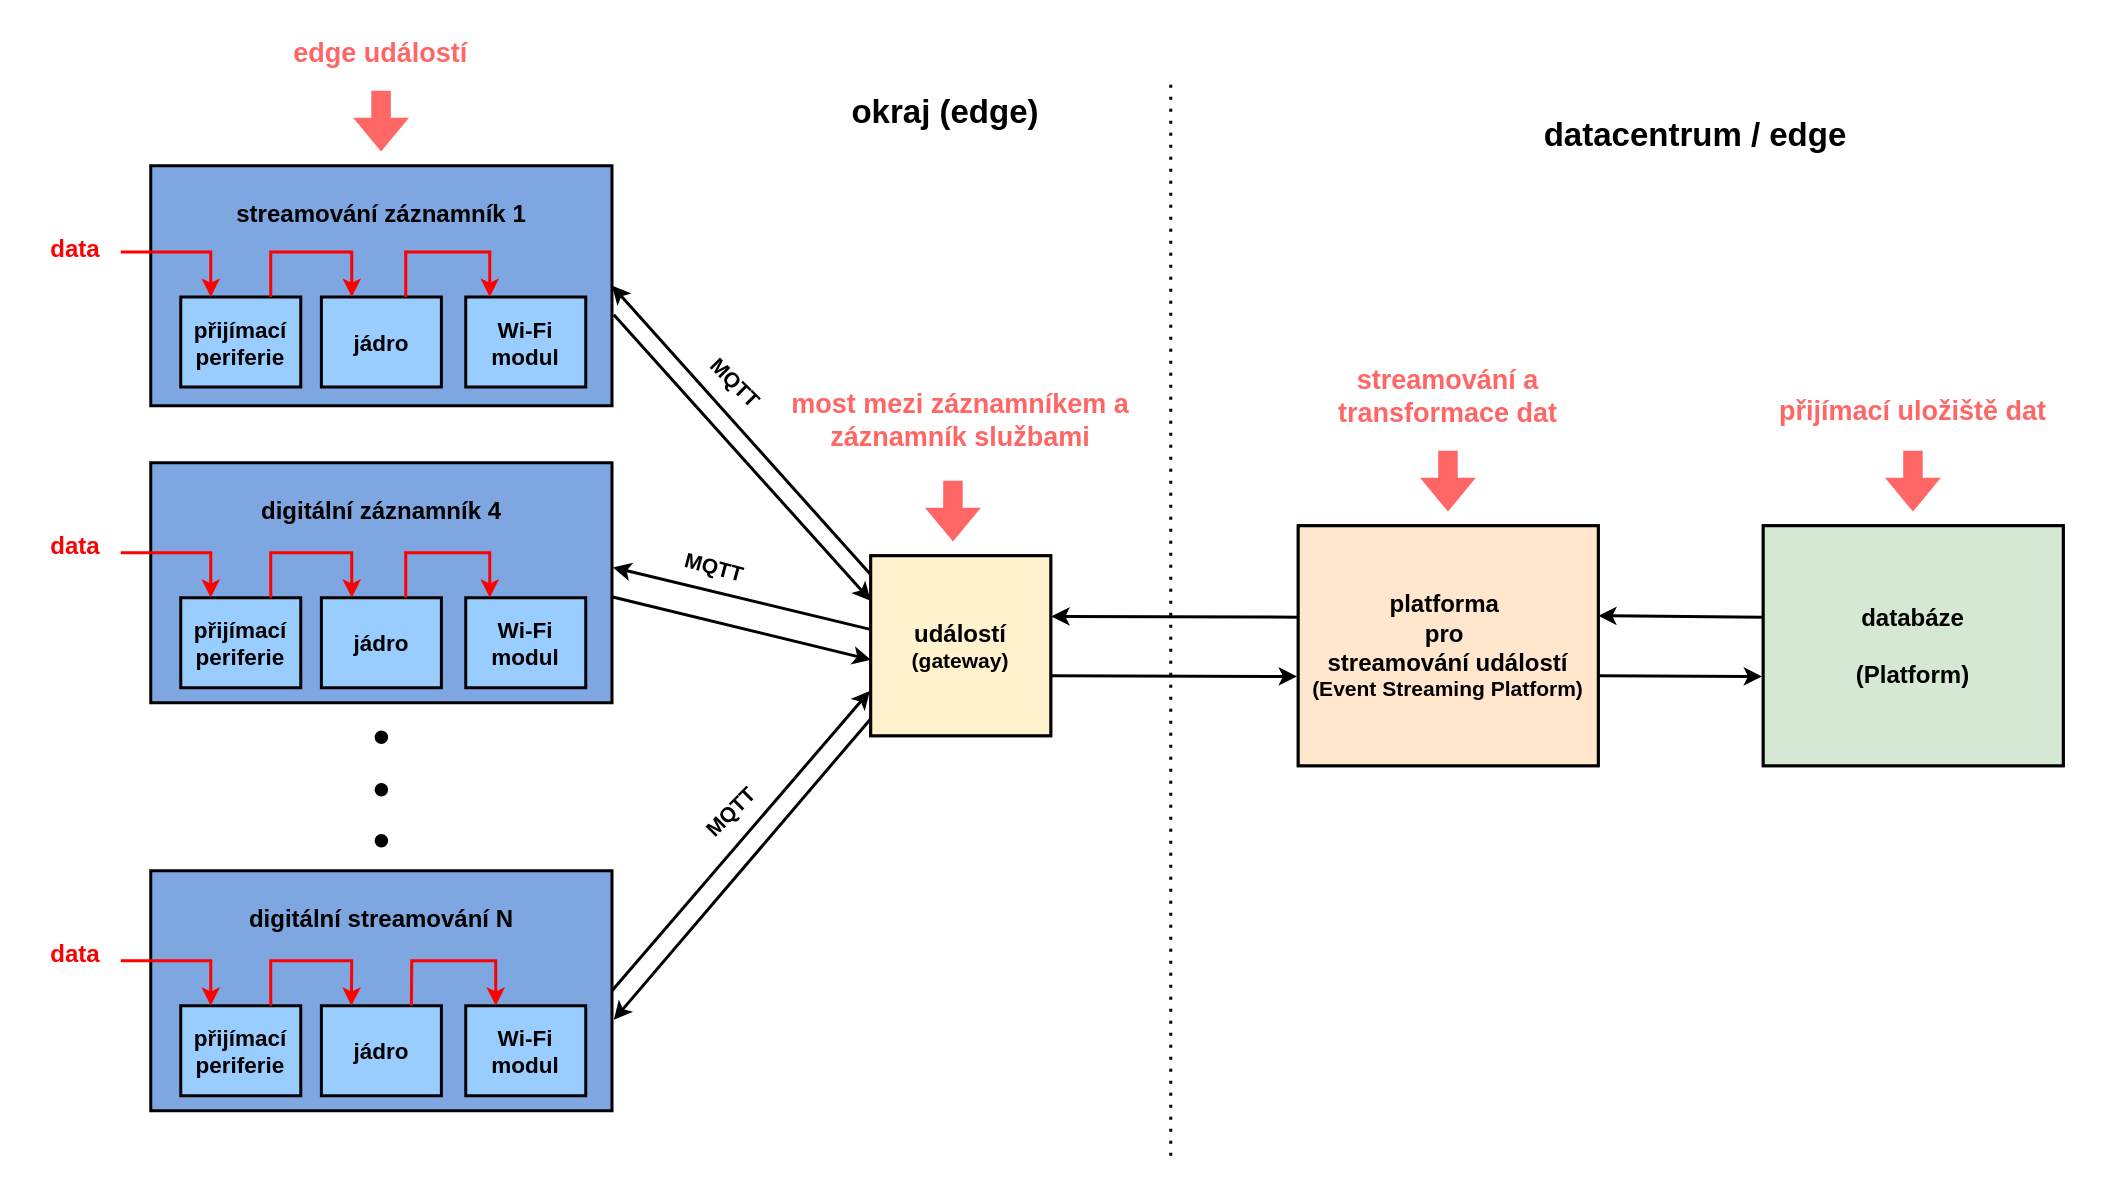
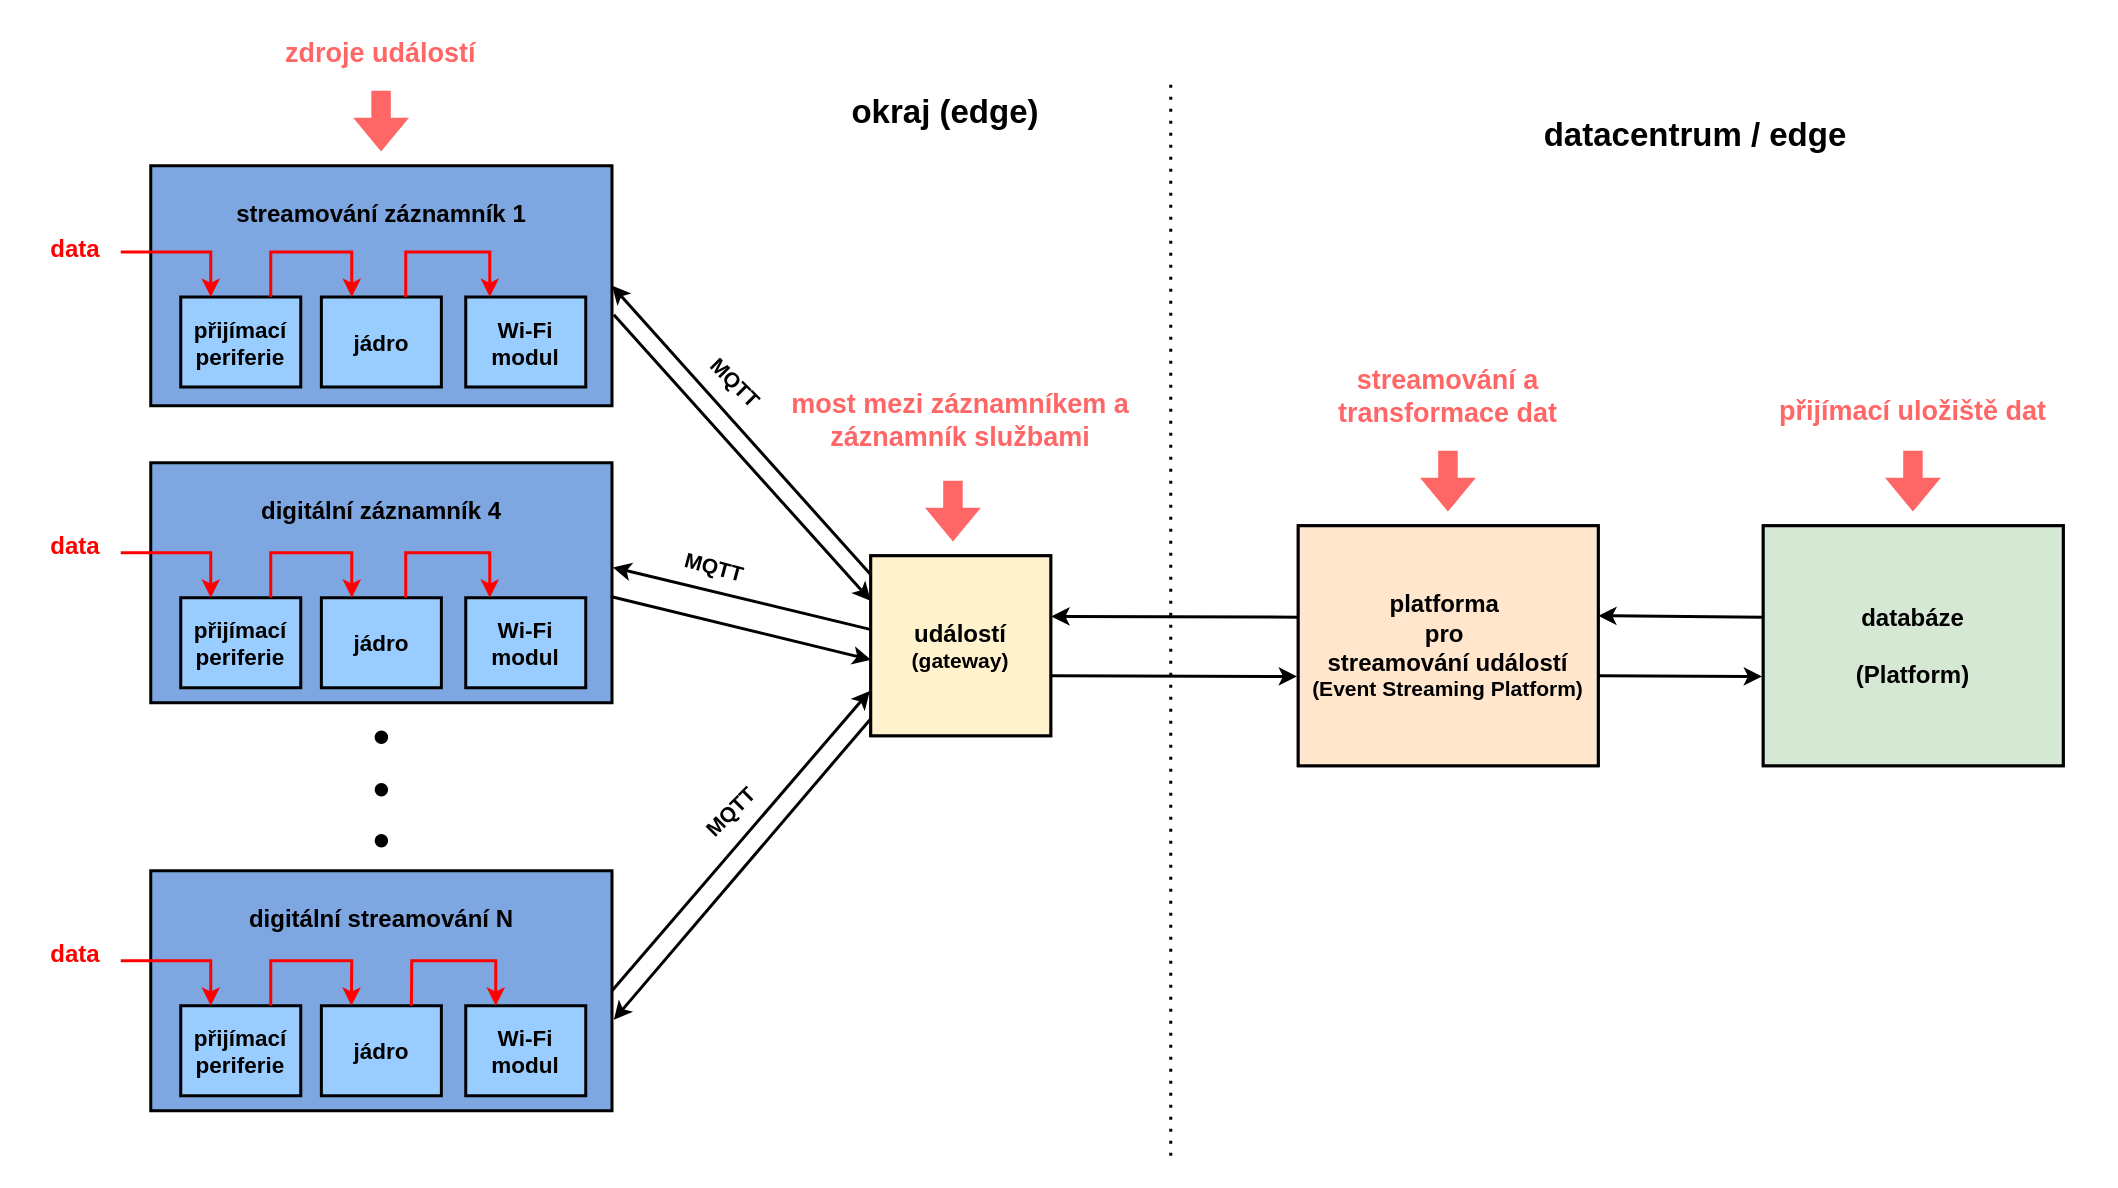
(381, 53) -> (381, 53)
